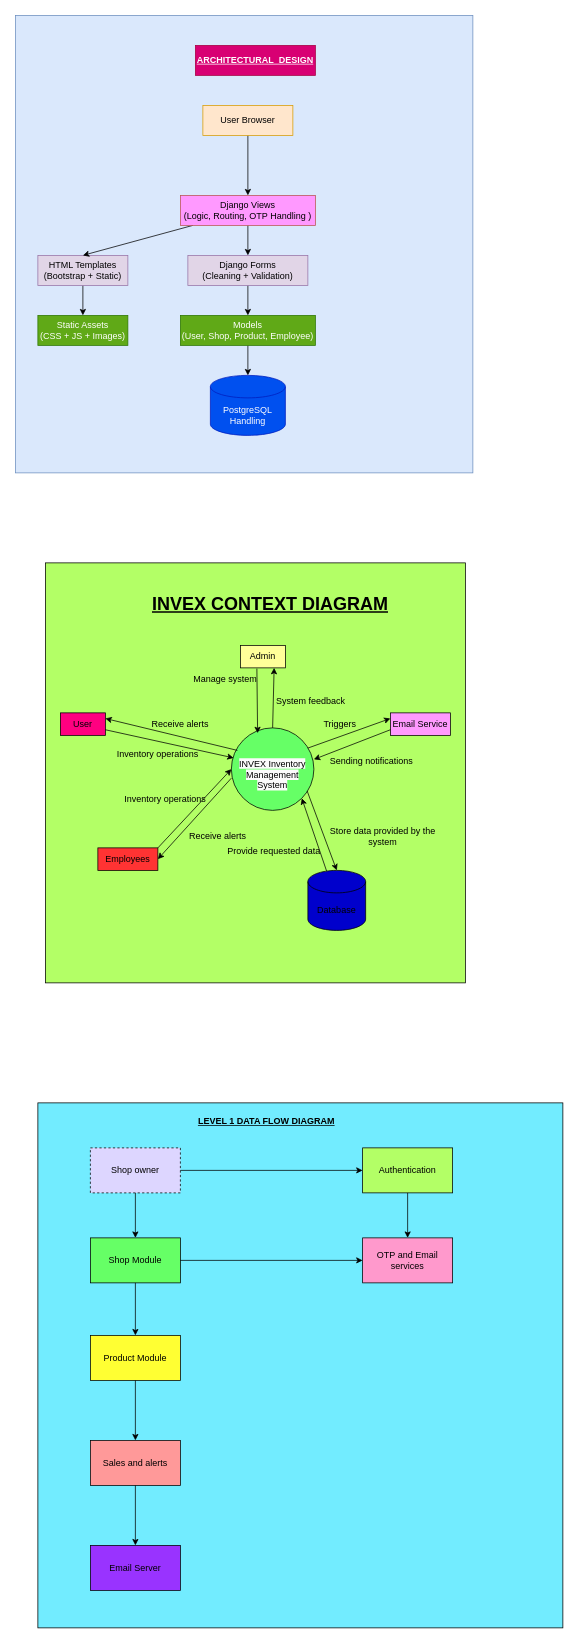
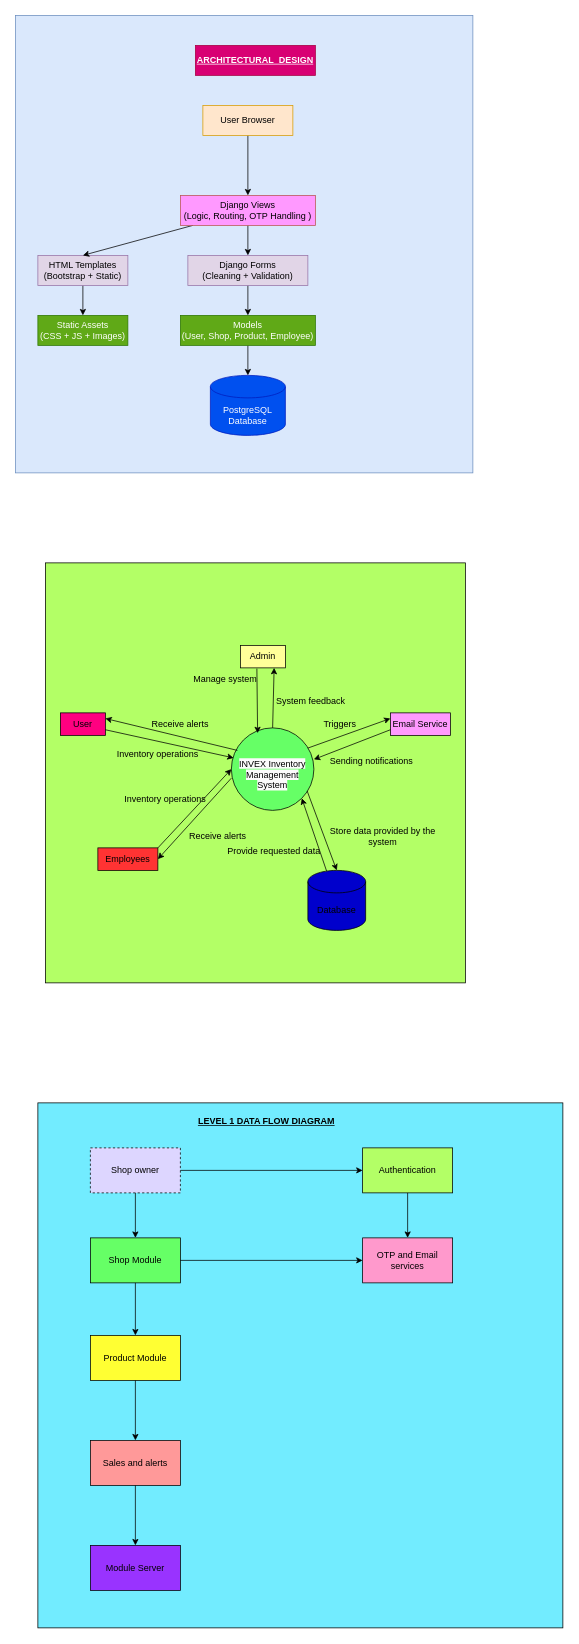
(248, 415) -> (248, 415)
(270, 604) -> none
(135, 1568) -> (135, 1568)
